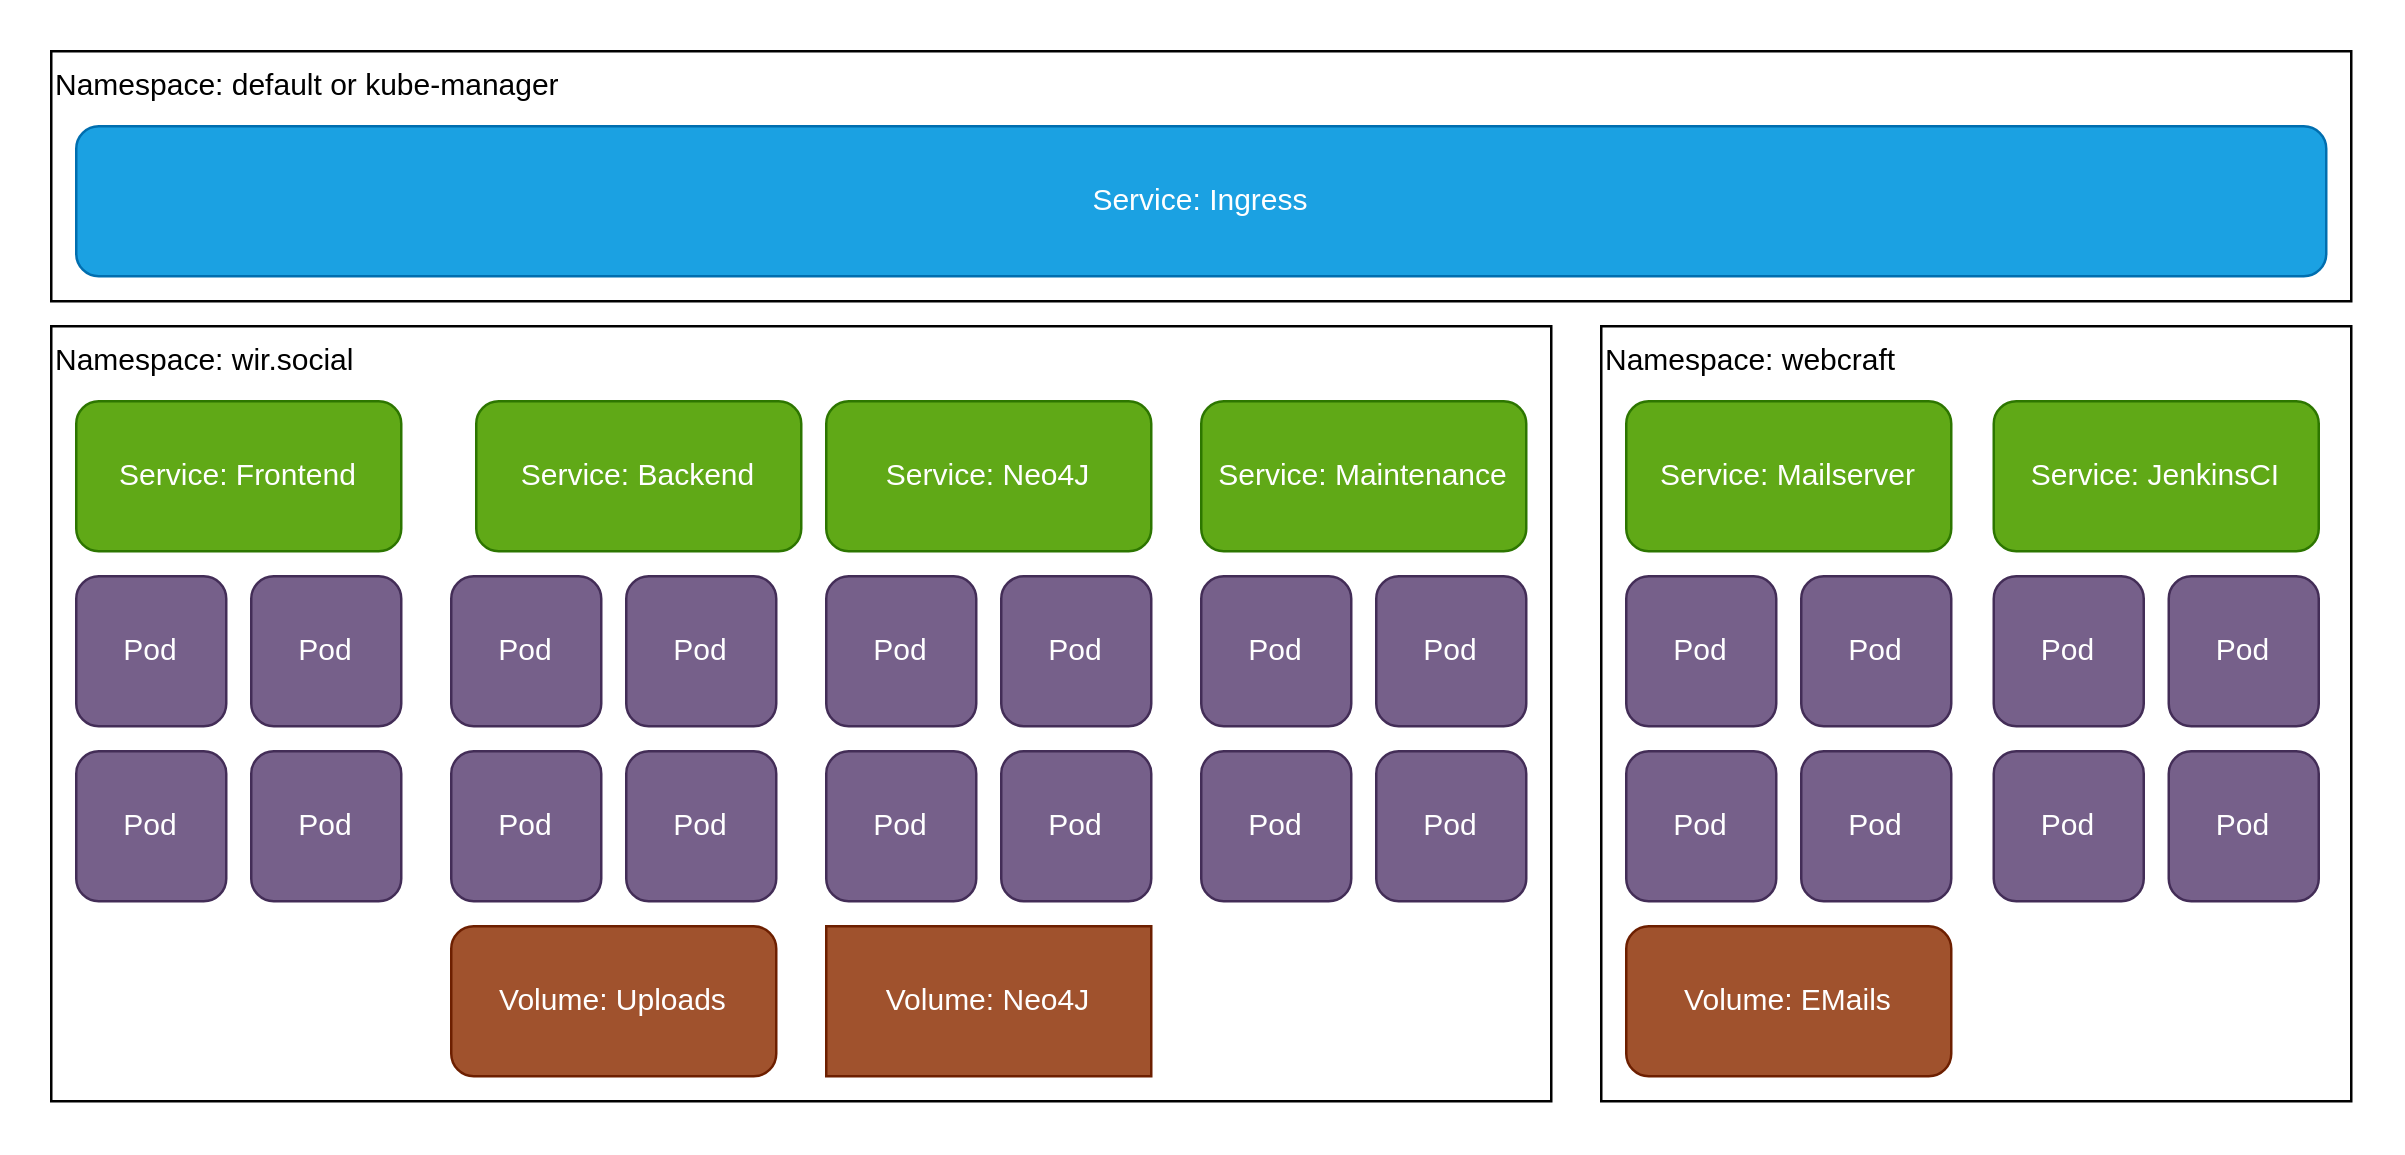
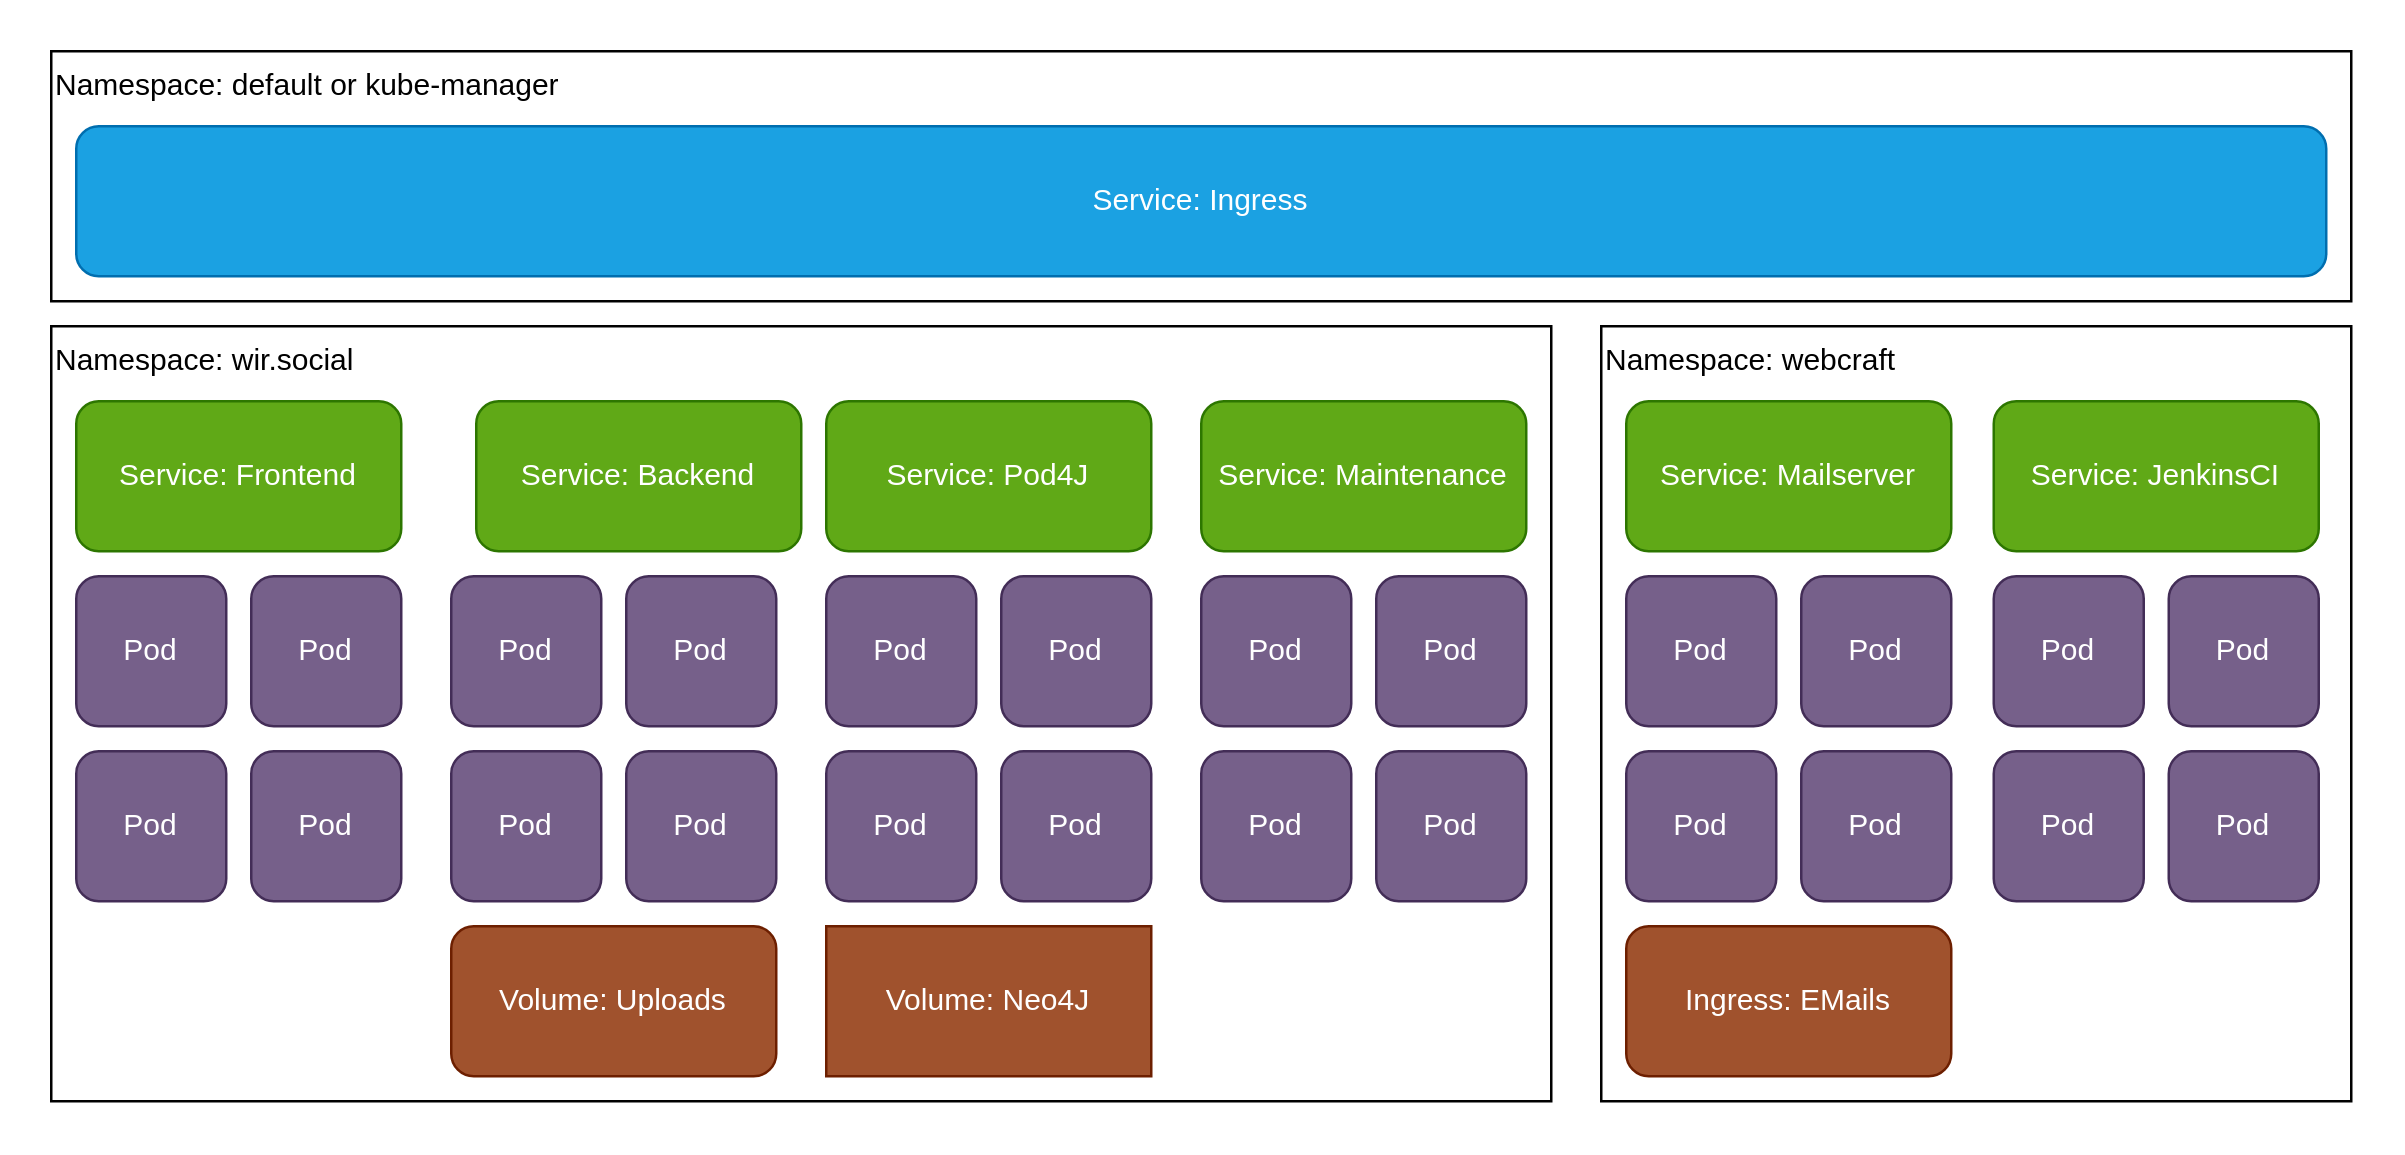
(989, 476) -> (989, 476)
(1789, 1001) -> (1789, 1001)
